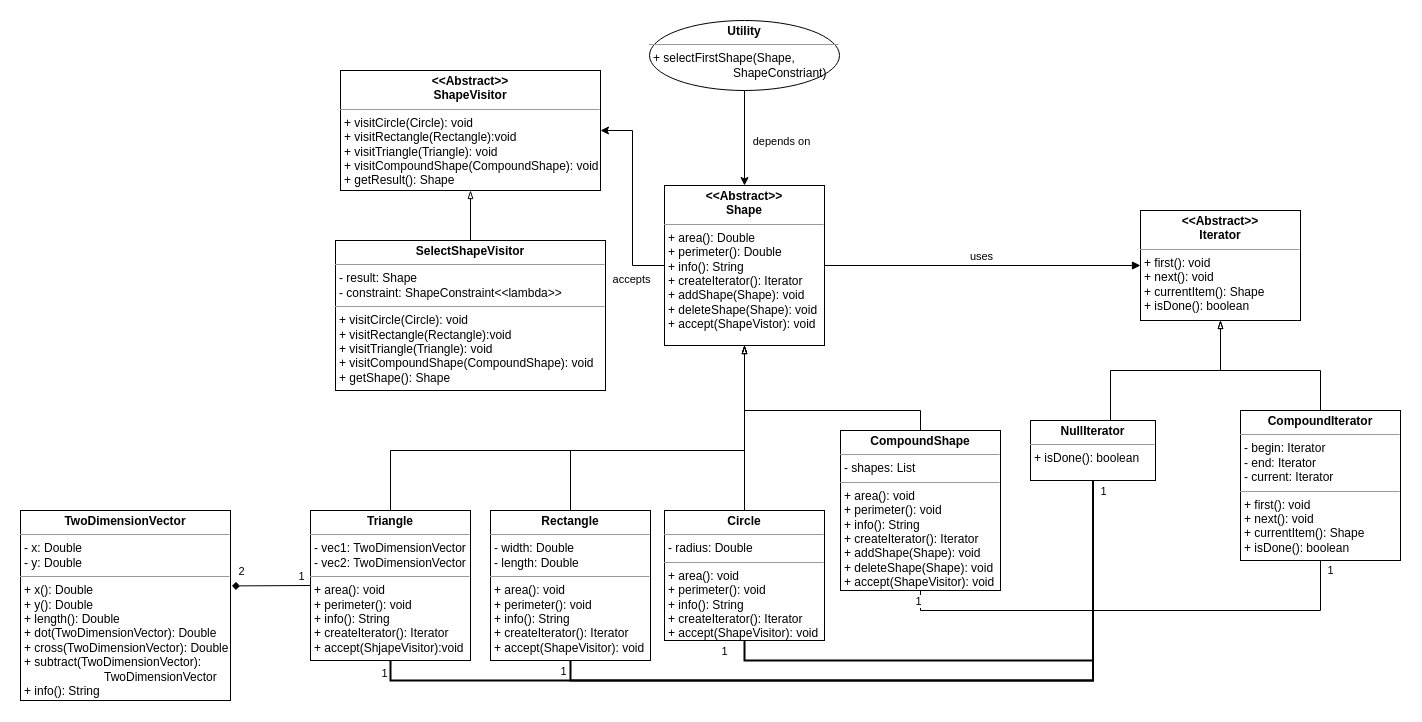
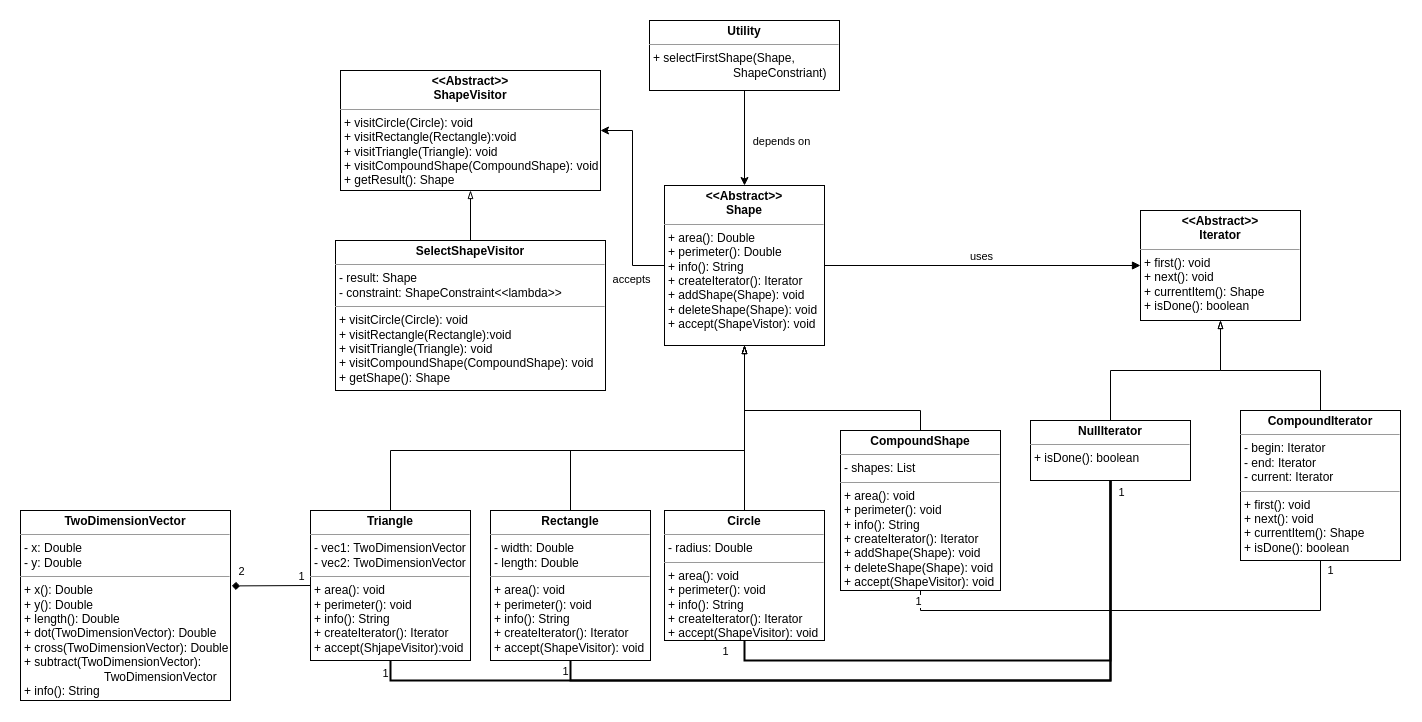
(745, 56) -> (745, 56)
(1093, 451) -> (1111, 451)
